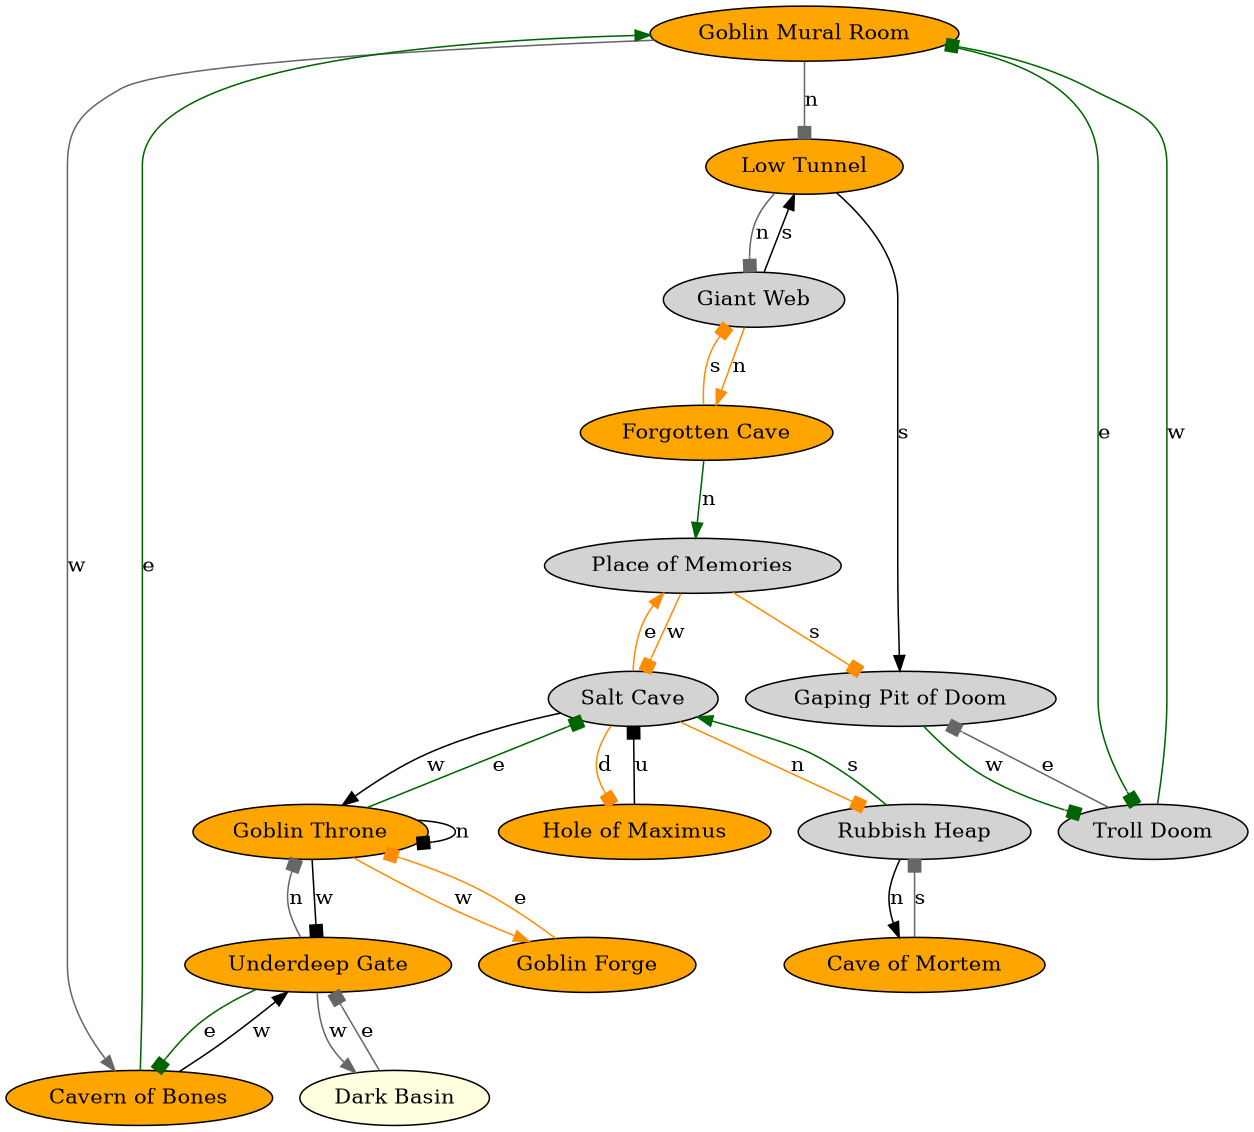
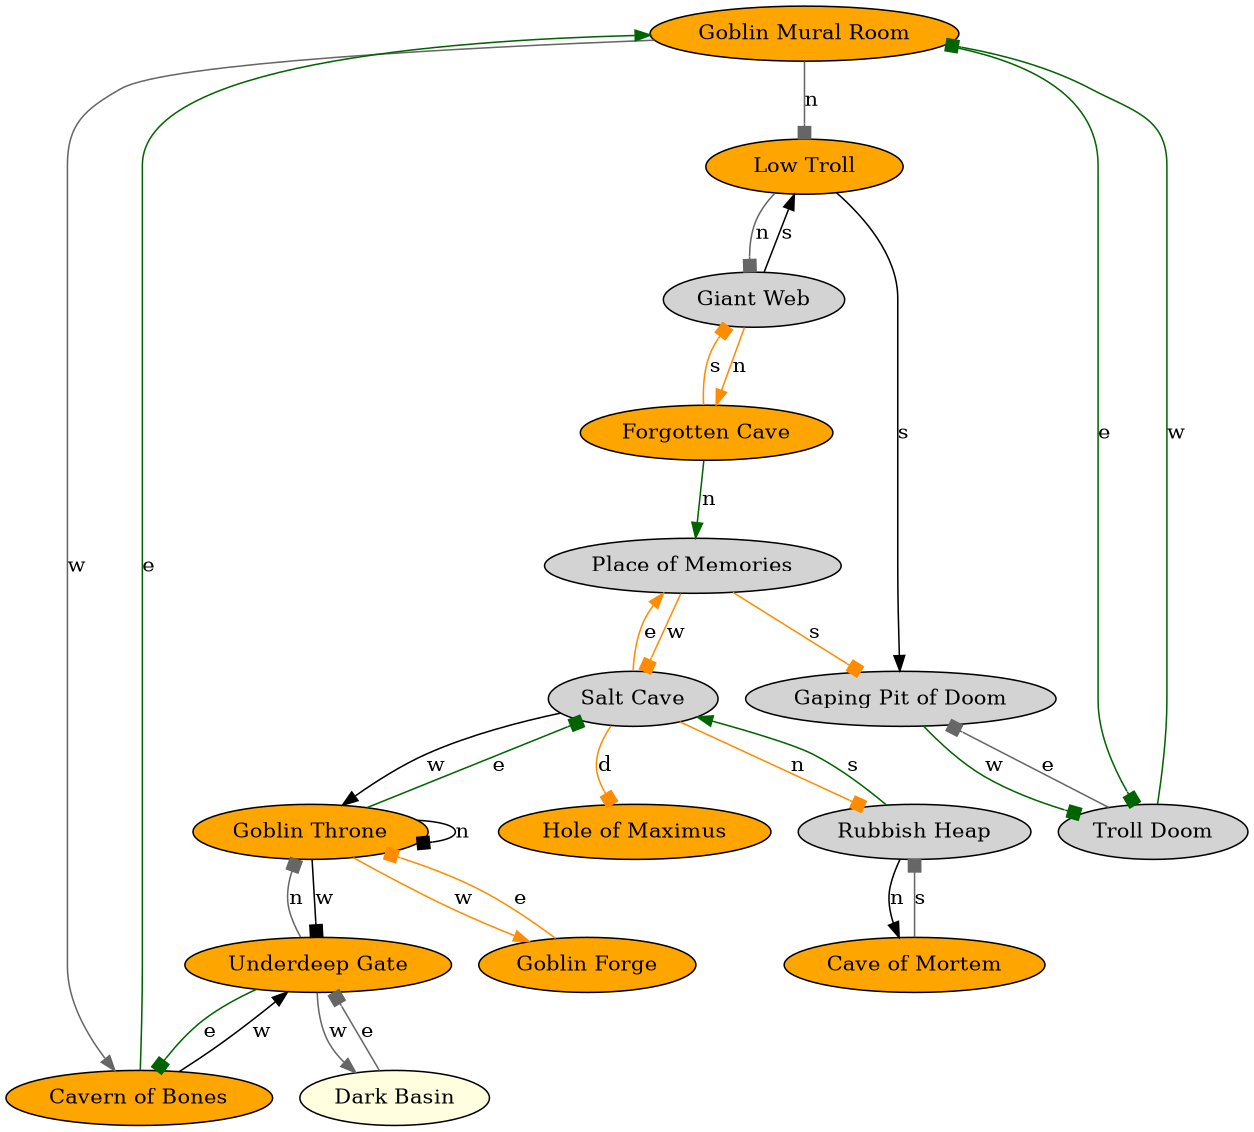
(804, 167) -> (804, 167)
(634, 773) -> none
